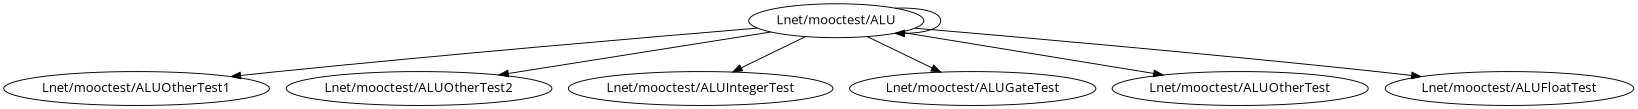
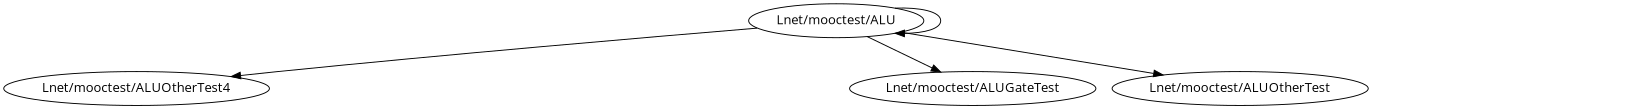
(137, 89) -> (137, 89)
(419, 89) -> none
(701, 89) -> none
(1509, 89) -> none
